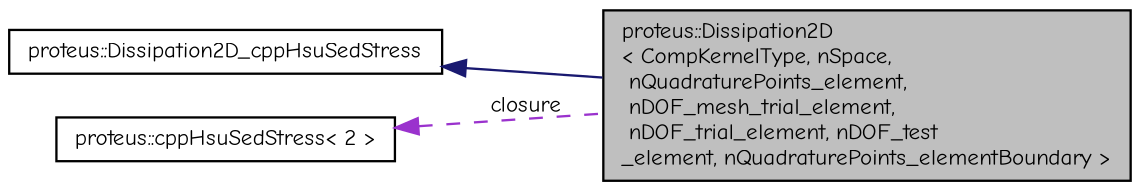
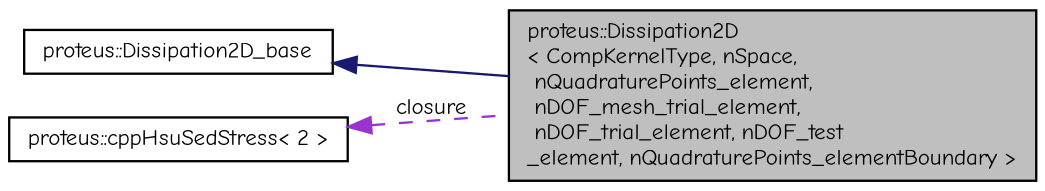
(226, 52) -> (178, 52)
